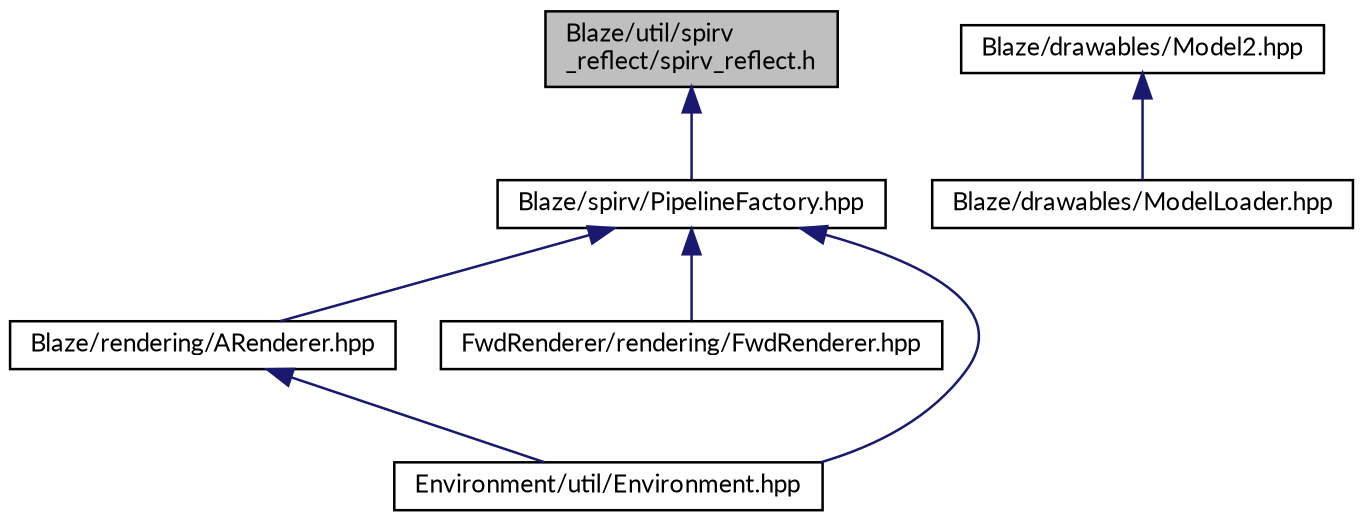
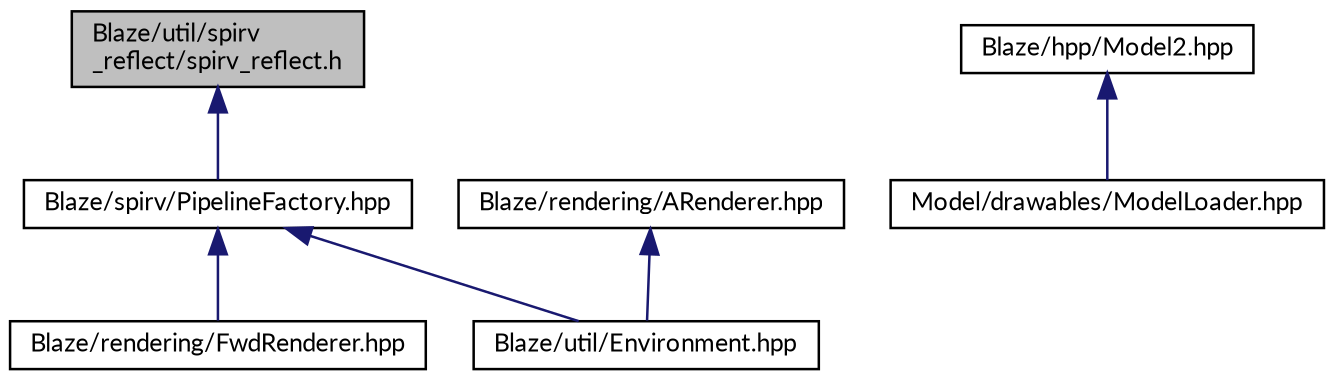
(1143, 49) -> (1107, 49)
(1143, 204) -> (1107, 204)
(435, 278) -> none
(692, 345) -> (218, 345)
(608, 486) -> (646, 345)
